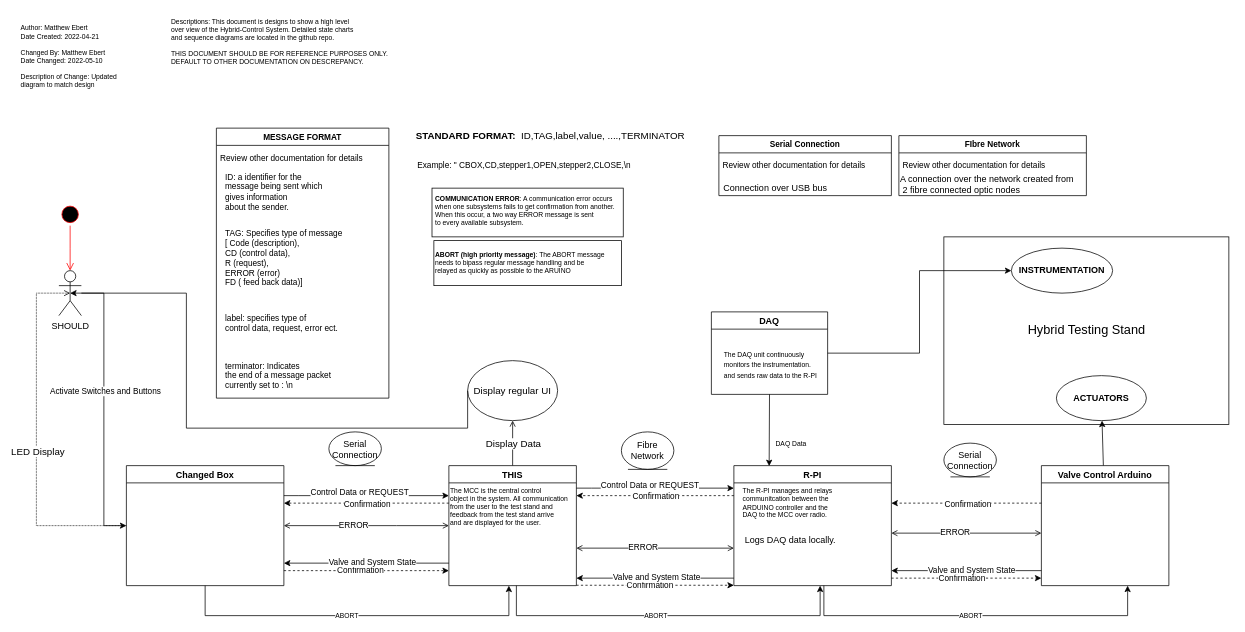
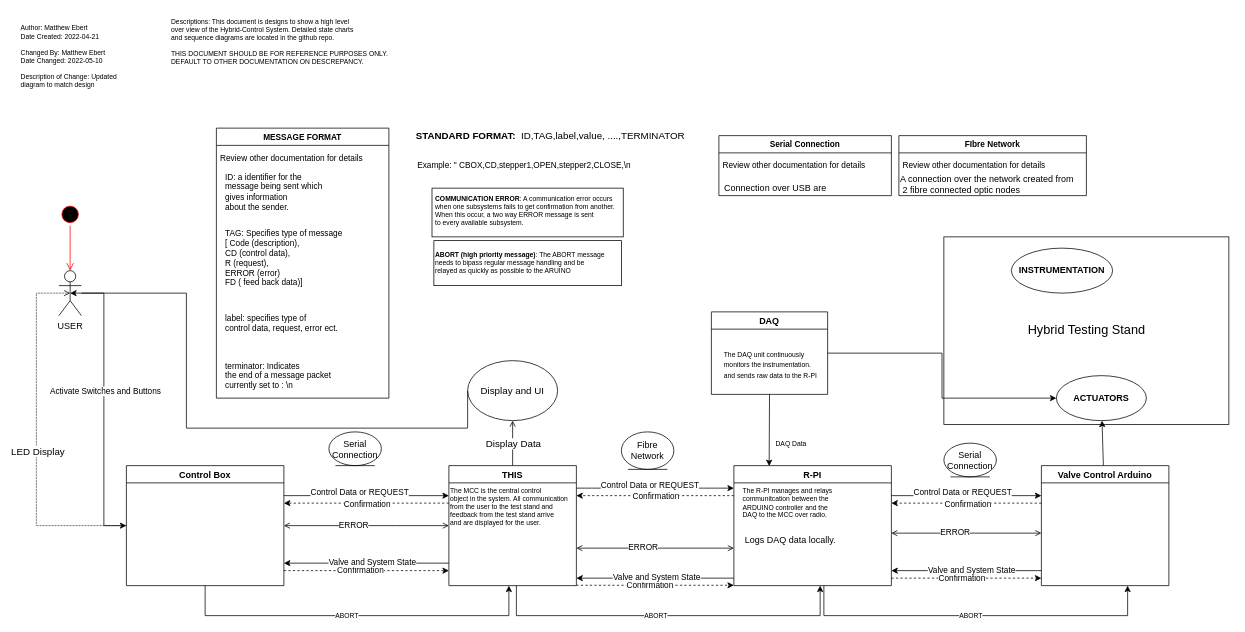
(776, 188) -> (776, 188)
(921, 270) -> (941, 353)
(71, 326) -> (71, 326)
(513, 390) -> (513, 390)
(205, 474) -> (205, 474)
none -> (964, 495)
